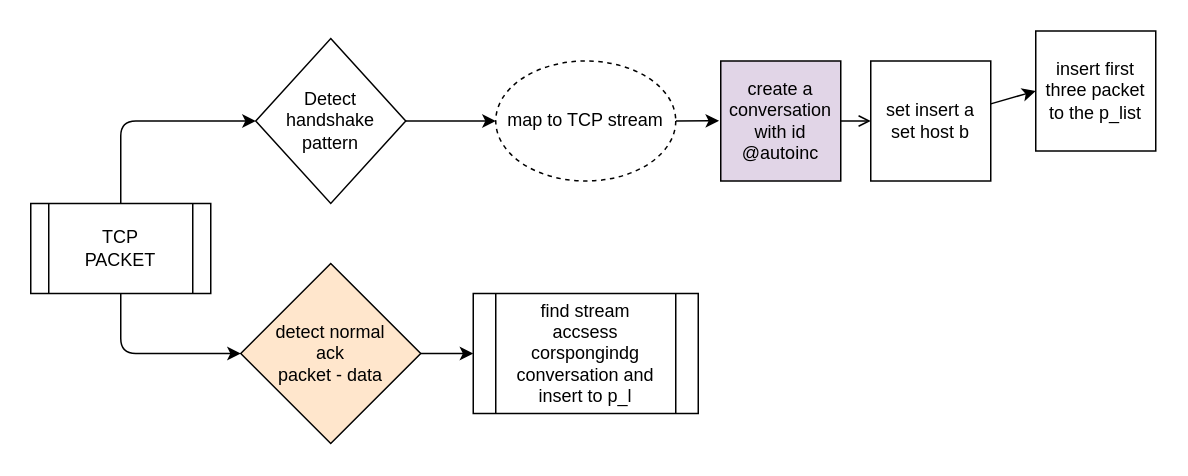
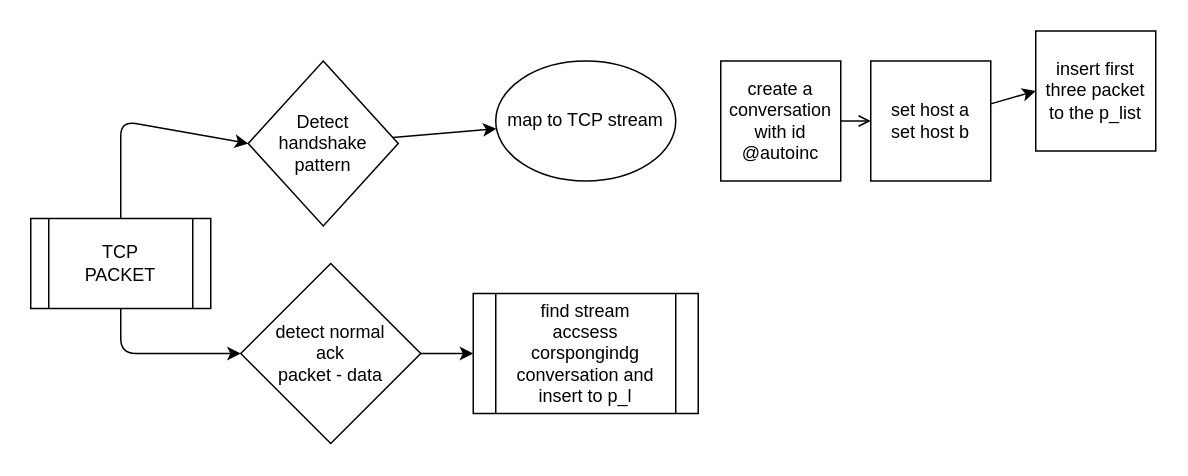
(331, 121) -> (323, 143)
(586, 121) -> (586, 121)
(692, 121) -> none
(781, 121) -> (781, 121)
(931, 121) -> (931, 121)
(121, 248) -> (121, 263)
(331, 353) -> (331, 353)
